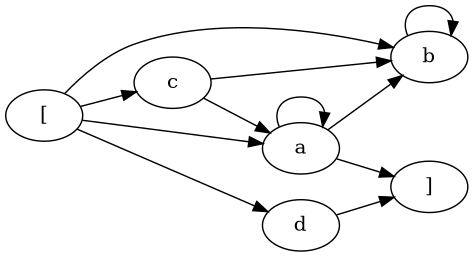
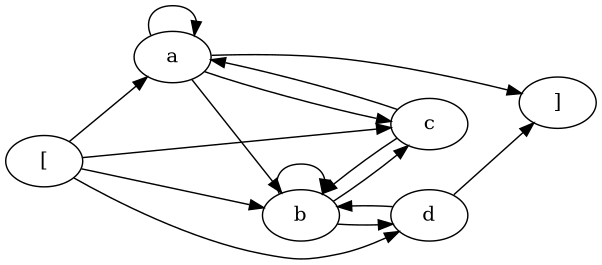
none -> (290, 97)
none -> (366, 179)
none -> (372, 206)
none -> (358, 225)
